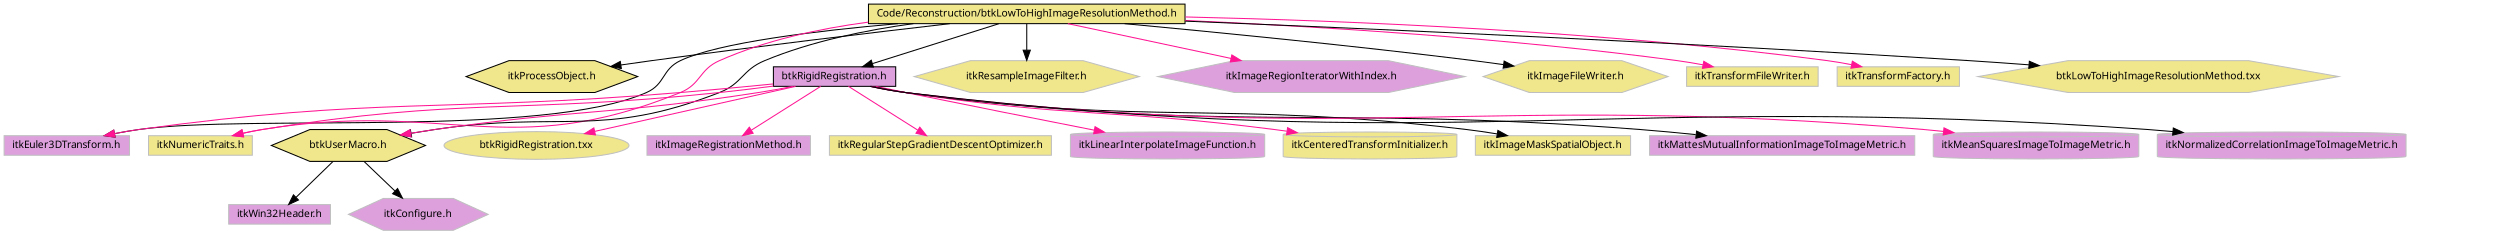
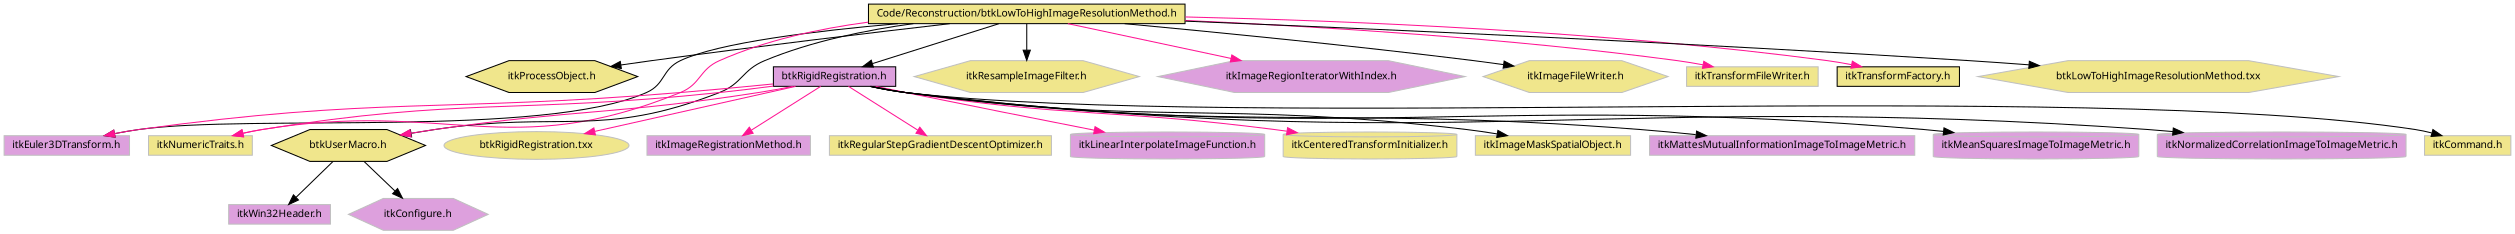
(1898, 77) -> (1898, 77)
(1406, 117) -> (1406, 117)
none -> (2468, 145)
